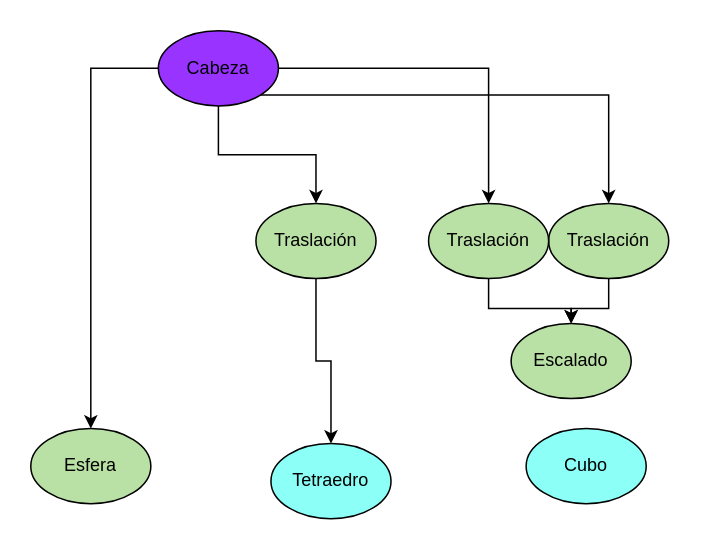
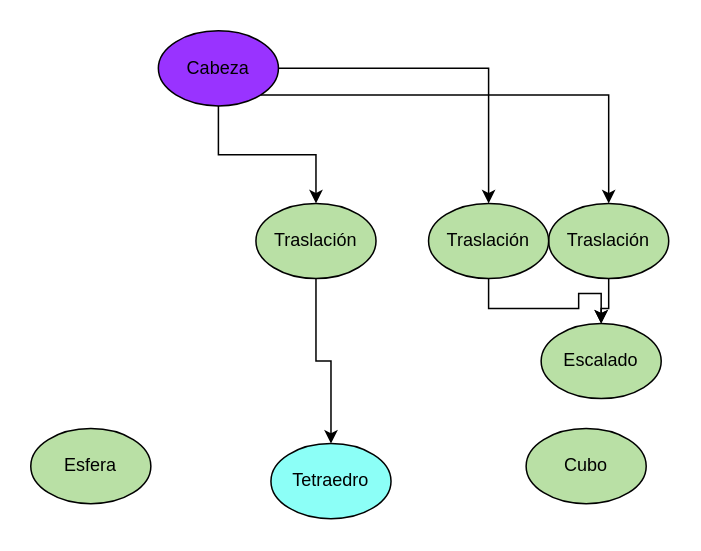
(91, 209) -> none
(571, 361) -> (601, 361)
(586, 466) -> (586, 466)
